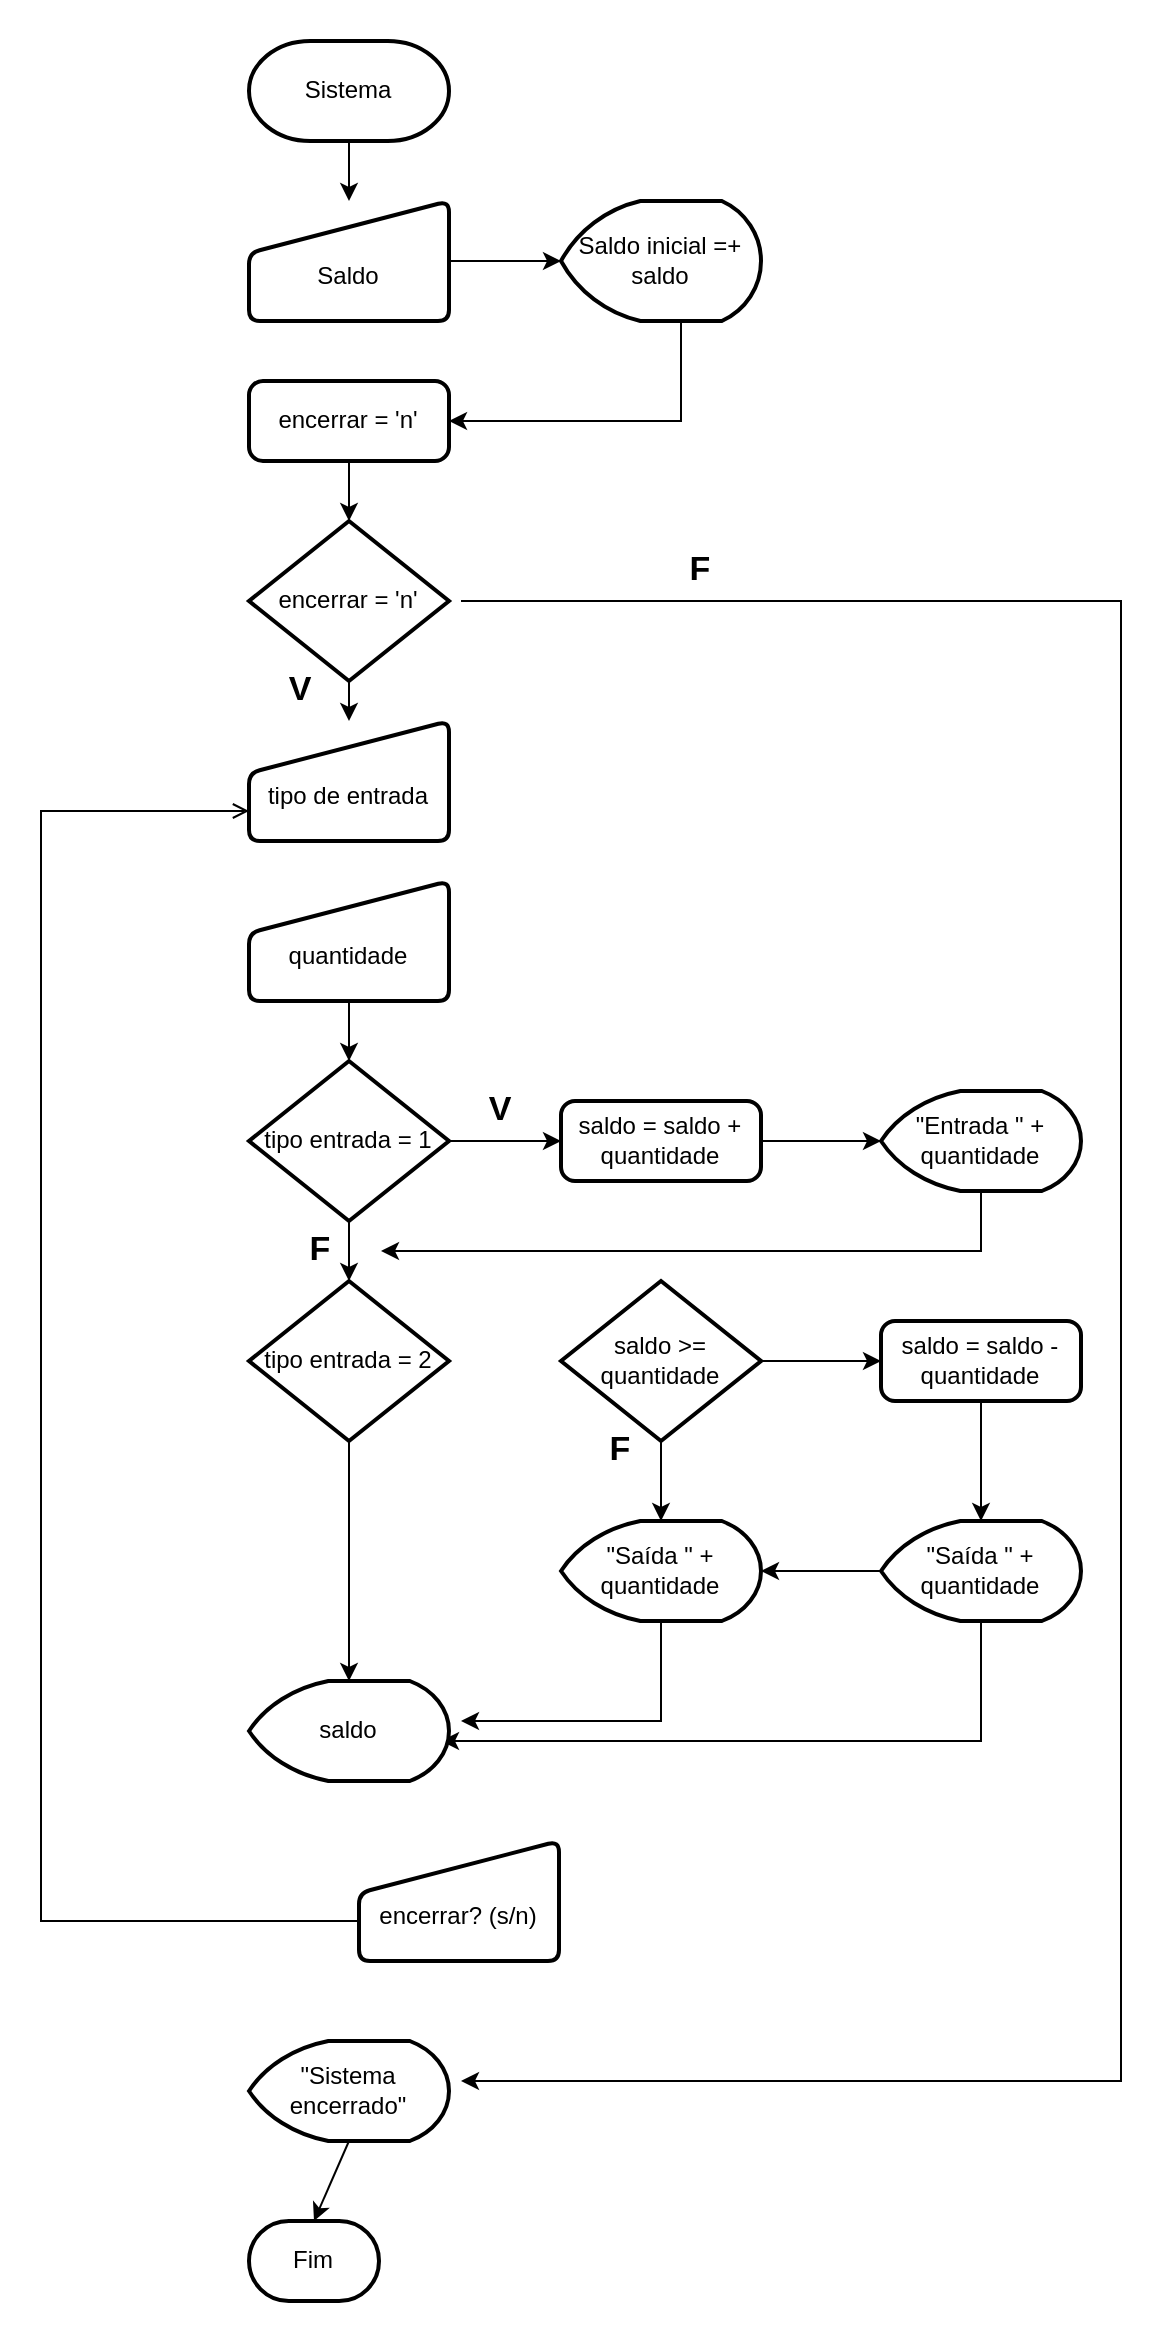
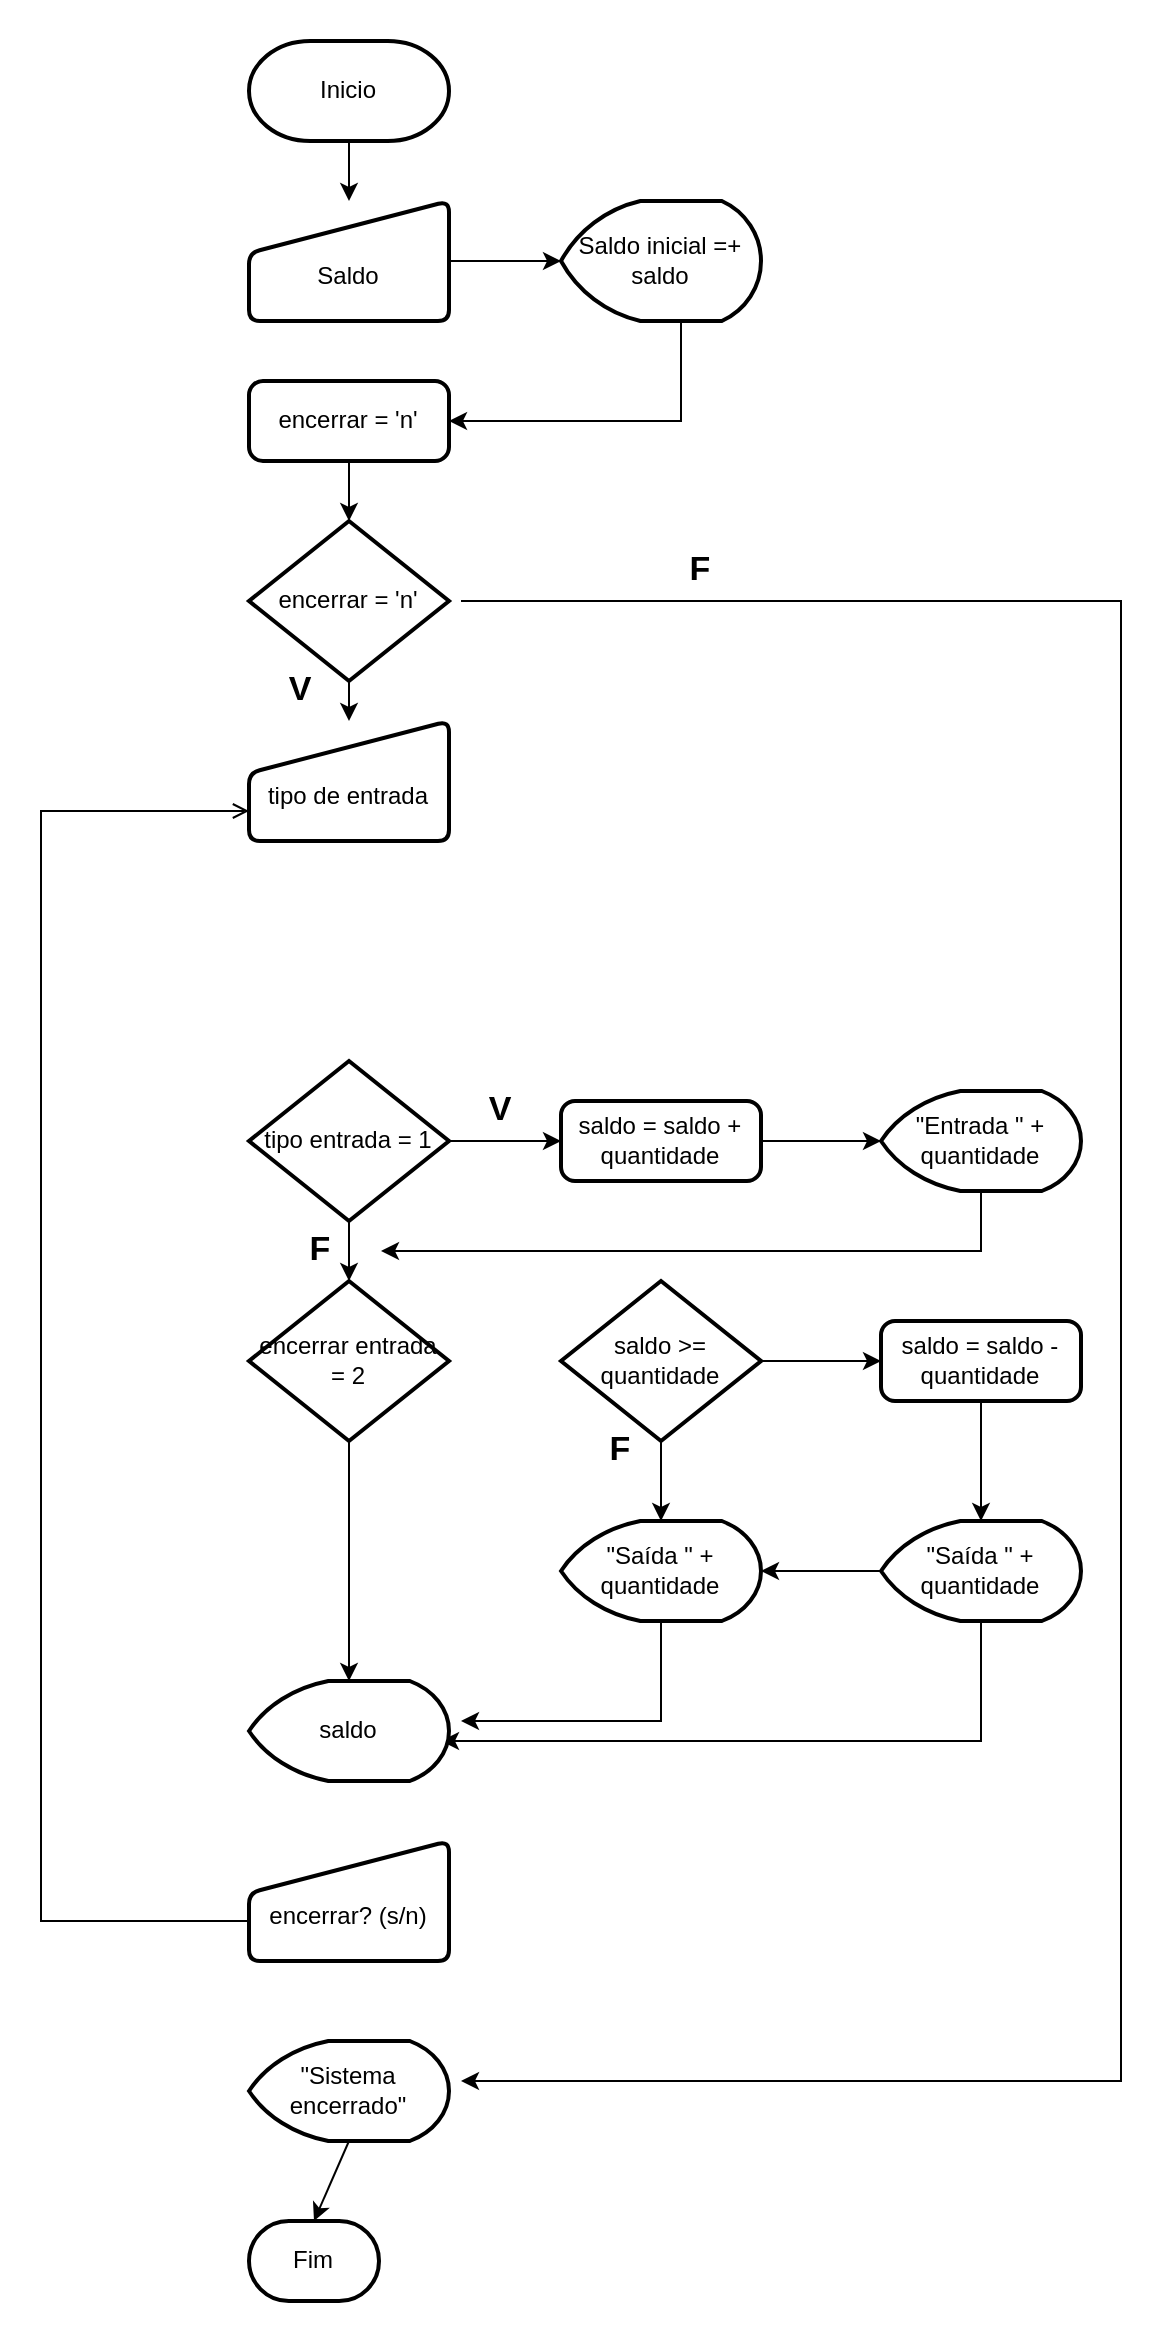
(349, 91) -> (349, 91)
(349, 941) -> none
(349, 1038) -> none
(349, 1361) -> (349, 1361)
(459, 1901) -> (349, 1901)
